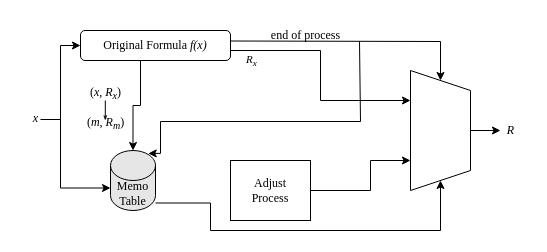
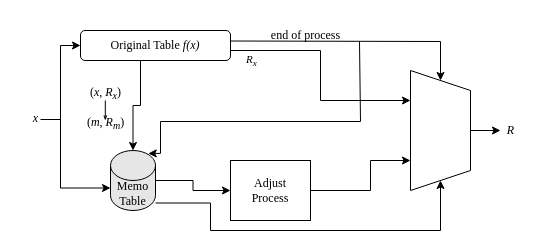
(156, 46) -> (156, 46)
none -> (193, 183)
